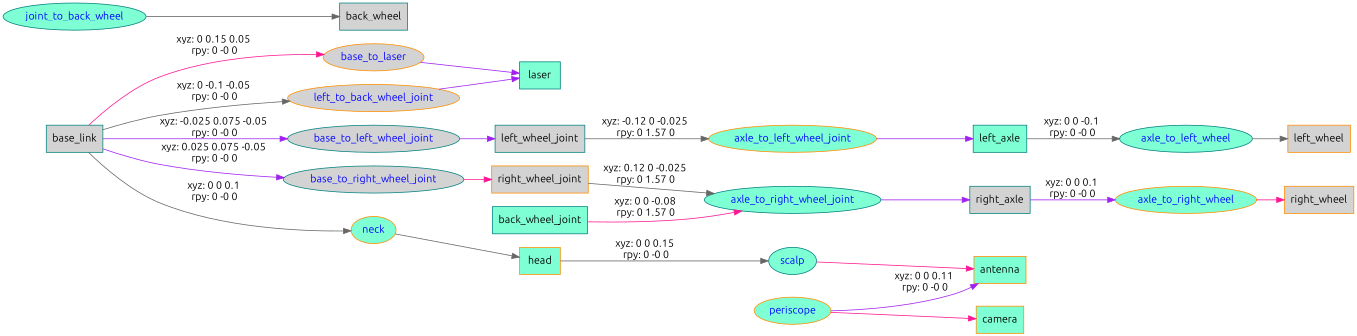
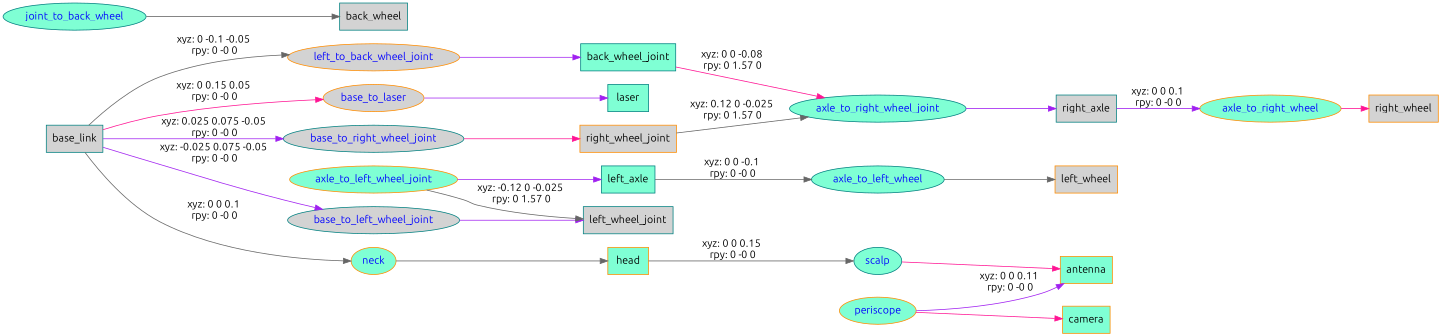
(475, 84) -> (516, 57)
(643, 139) -> (500, 210)
